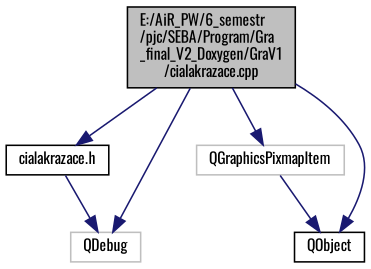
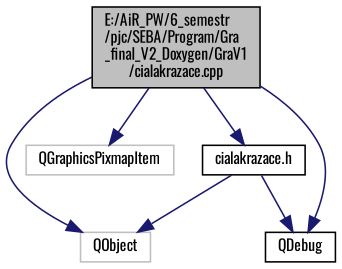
(296, 197) -> (192, 199)
(106, 247) -> (300, 247)
(329, 247) -> (116, 247)
